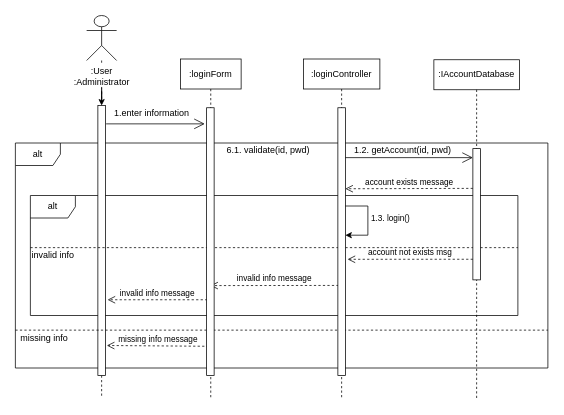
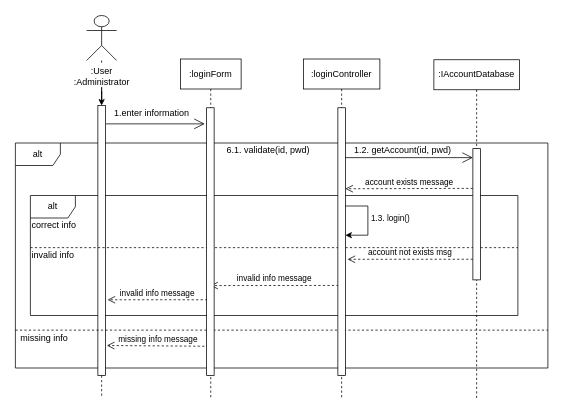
none -> (57, 225)
